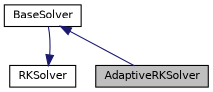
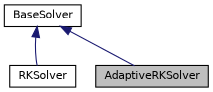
(50, 41) -> (36, 52)
